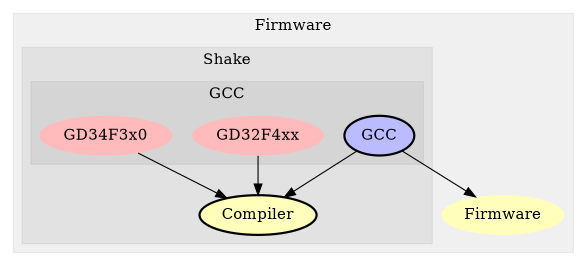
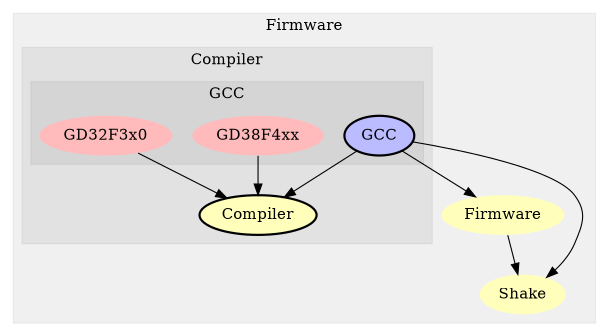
(227, 60) -> (227, 60)
(106, 136) -> (106, 136)
(258, 136) -> (258, 136)
none -> (523, 294)
